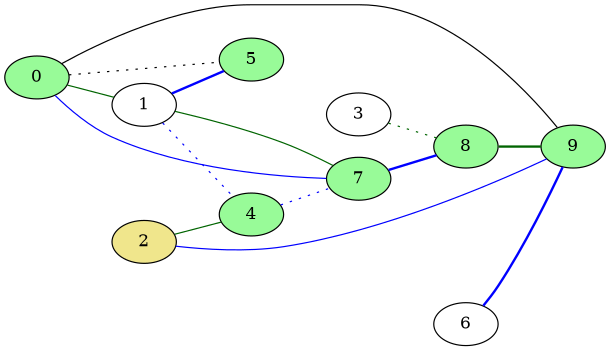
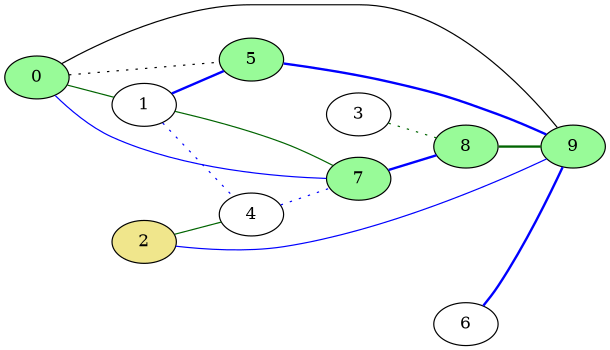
none -> (418, 89)
(251, 214) -> (251, 214)
